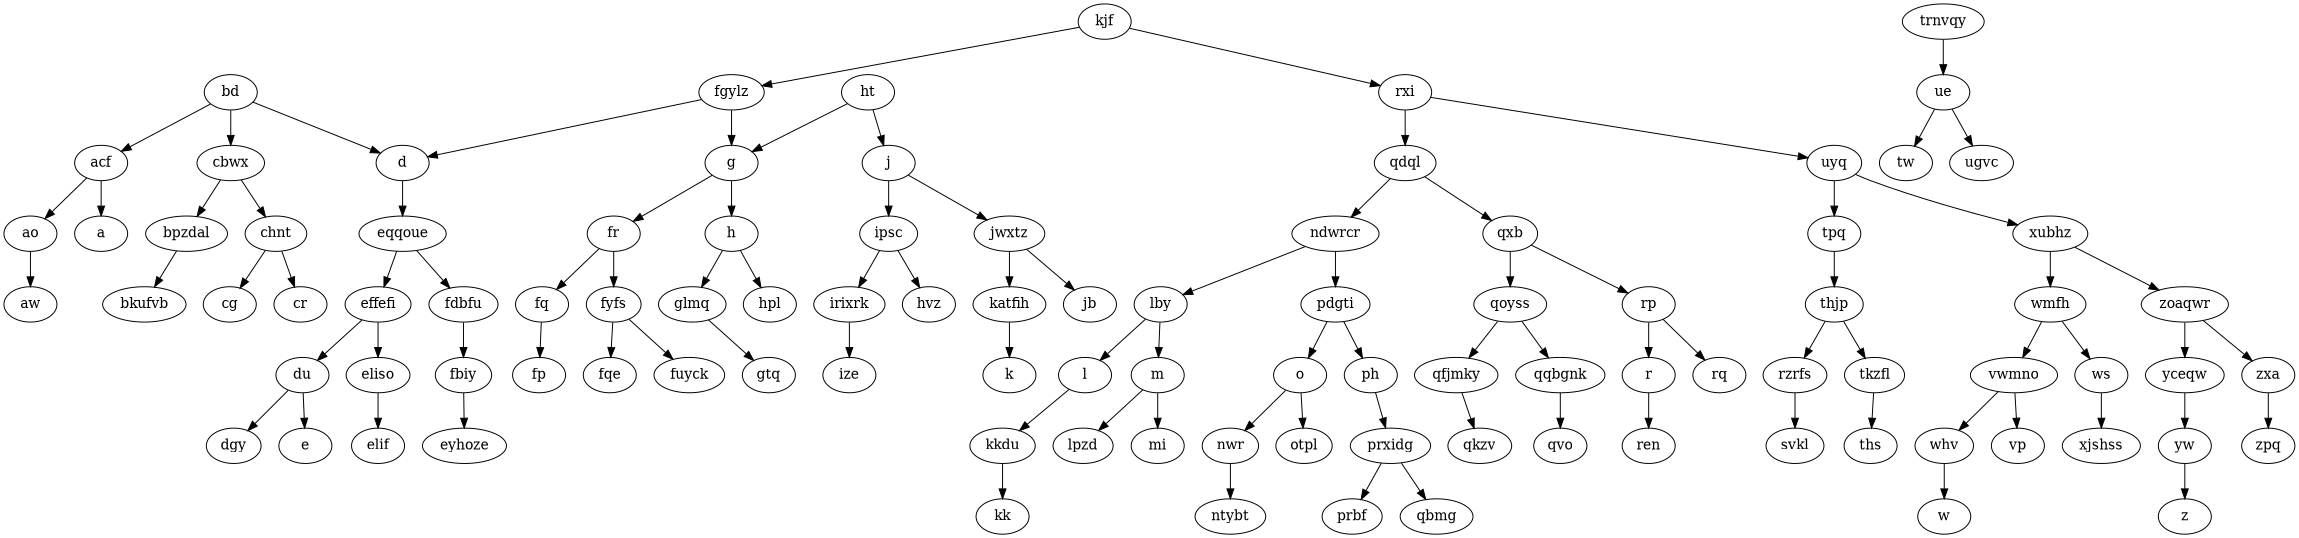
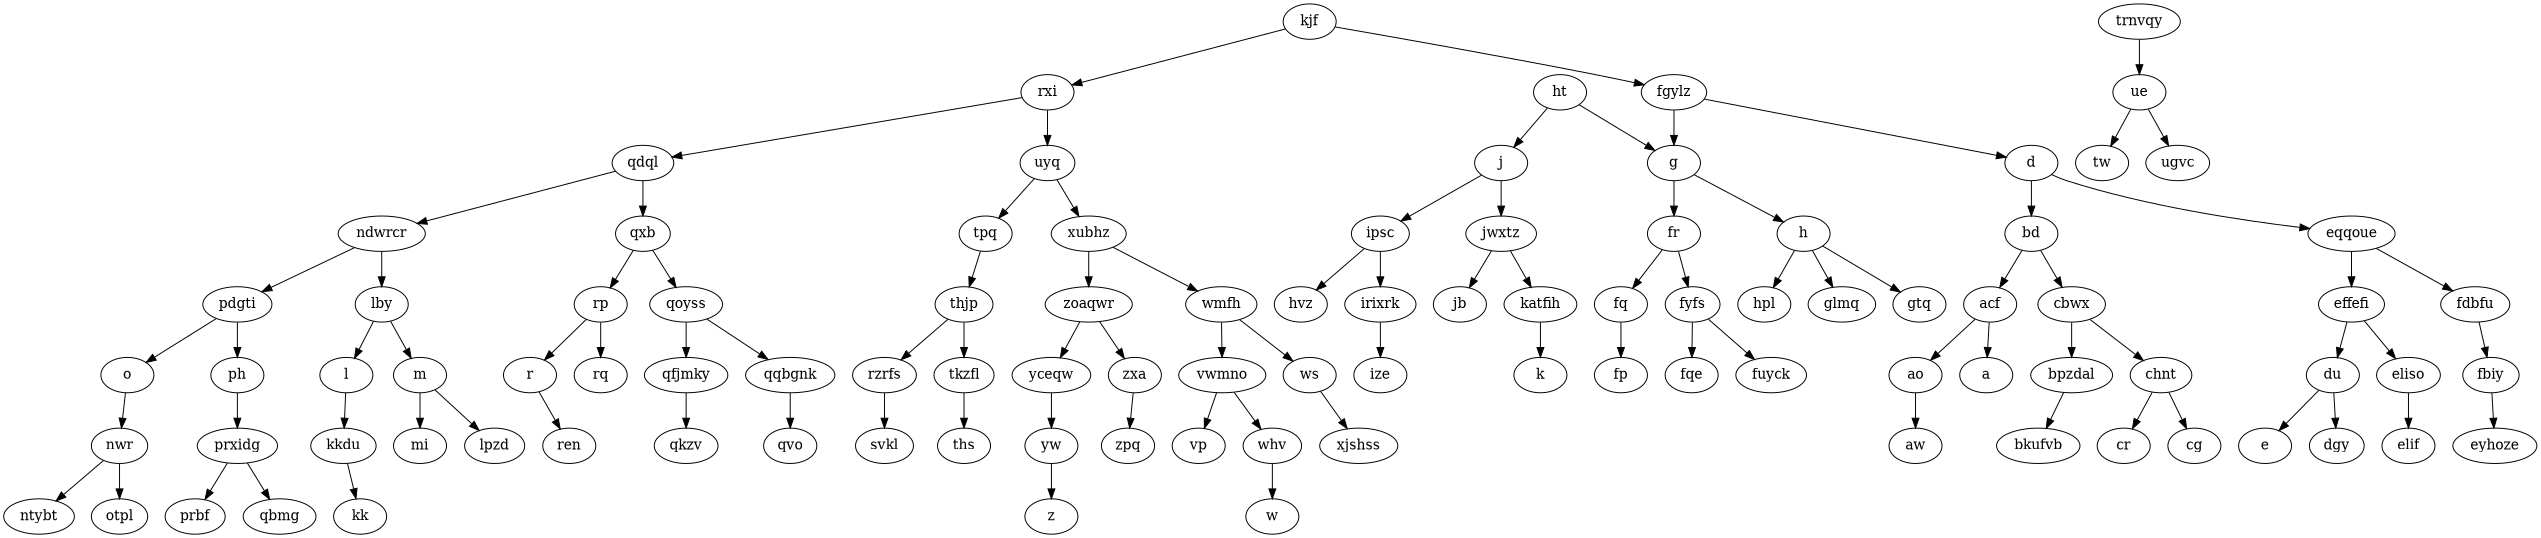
(312, 126) -> (2031, 194)
(727, 337) -> (1857, 266)
(1302, 406) -> (120, 476)
